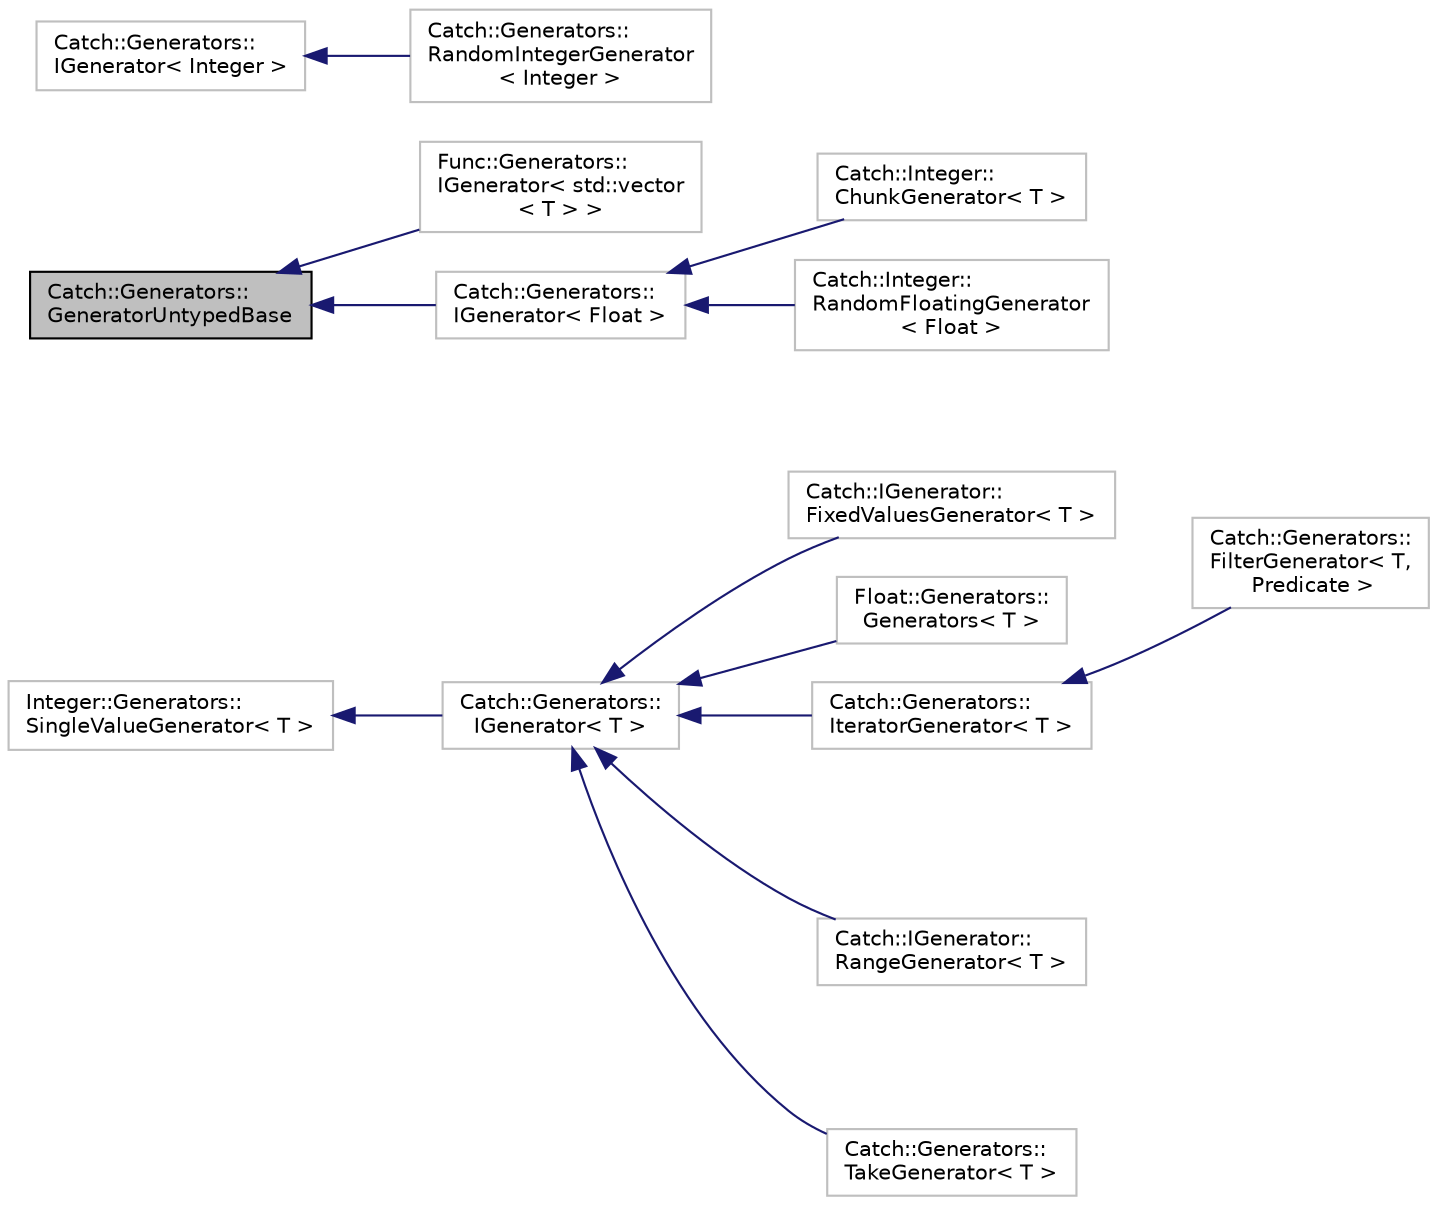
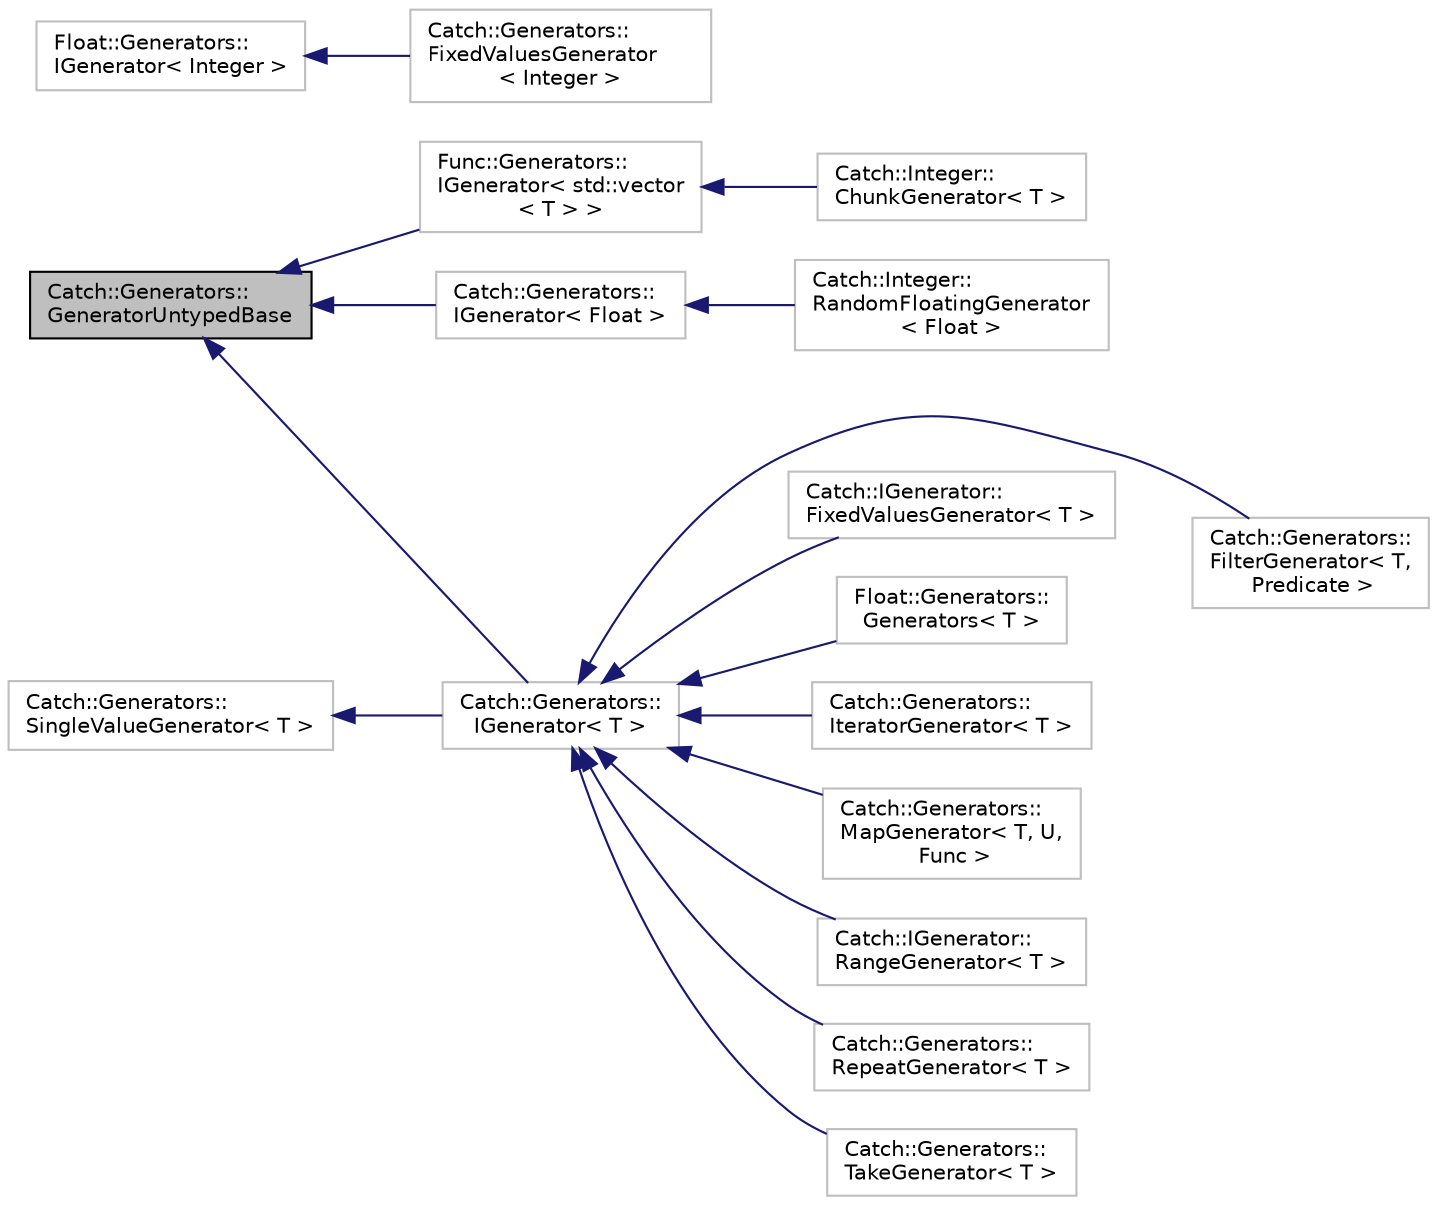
(171, 56) -> (171, 56)
(561, 56) -> (561, 56)
(767, 243) -> (771, 187)
none -> (373, 518)
(1159, 644) -> (879, 422)
(171, 715) -> (171, 715)
none -> (952, 834)
none -> (952, 1057)
